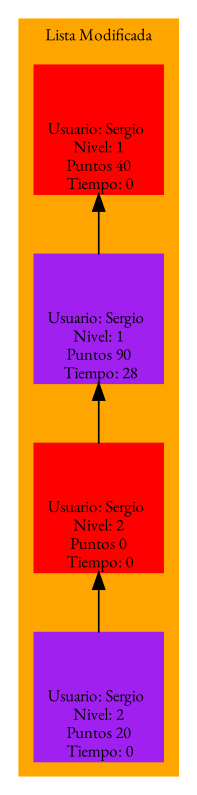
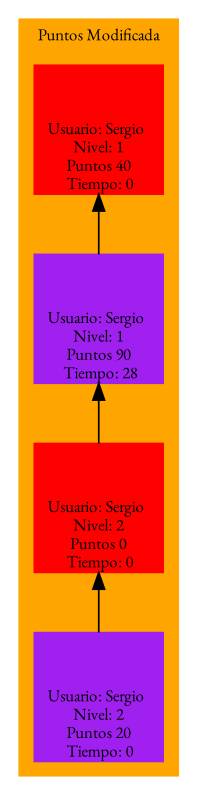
(99, 36) -> (99, 36)
